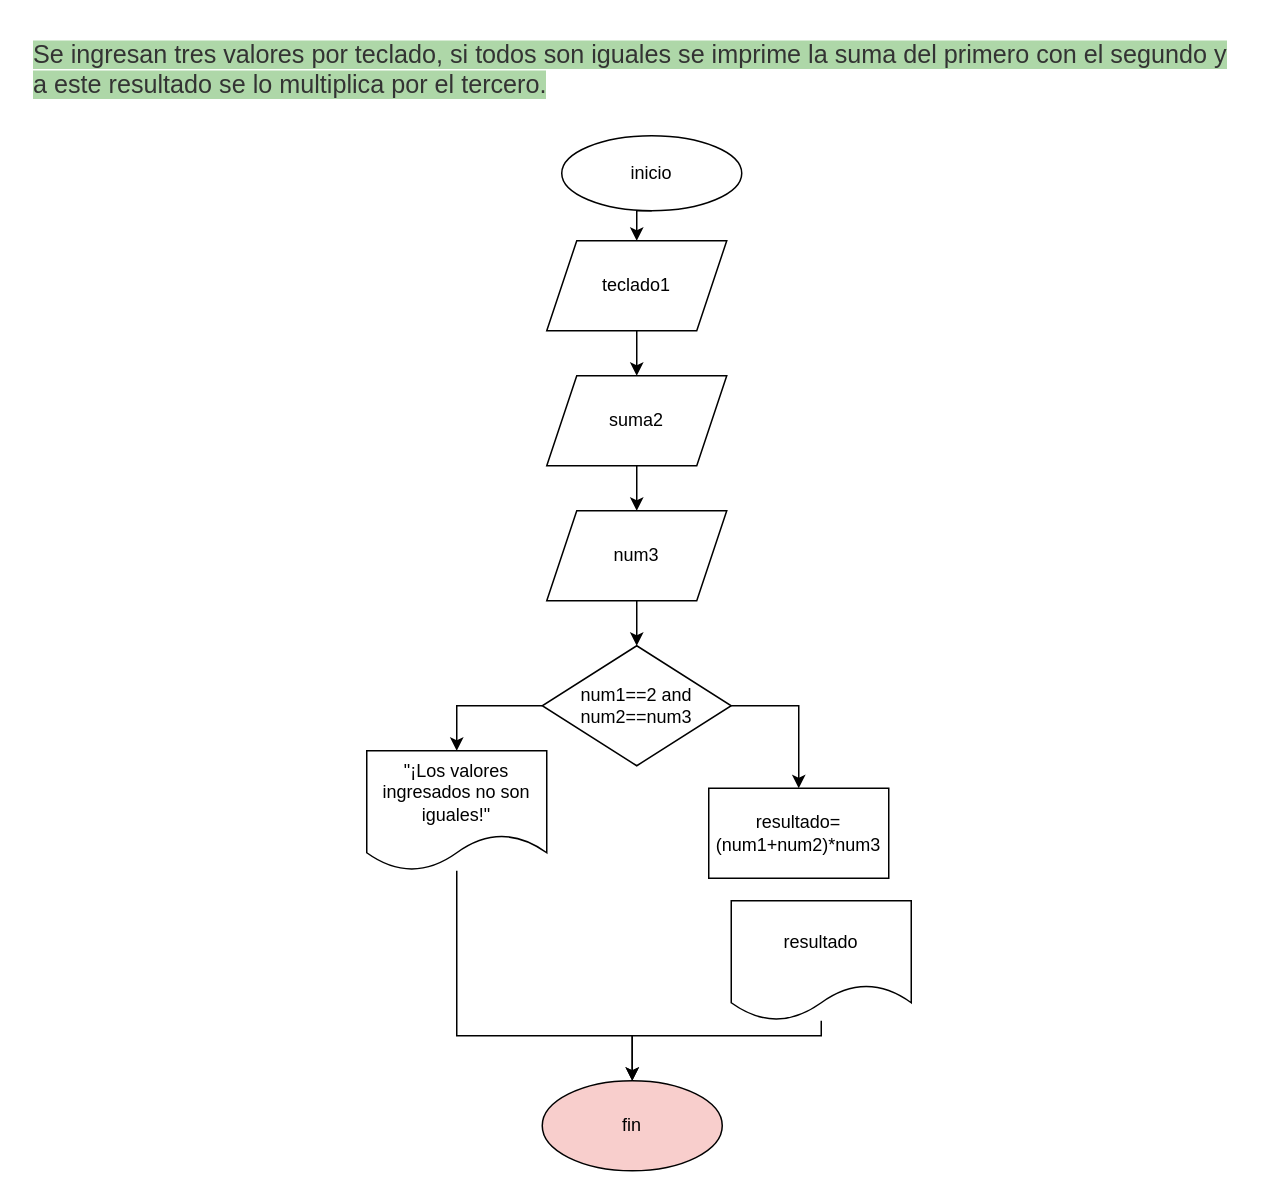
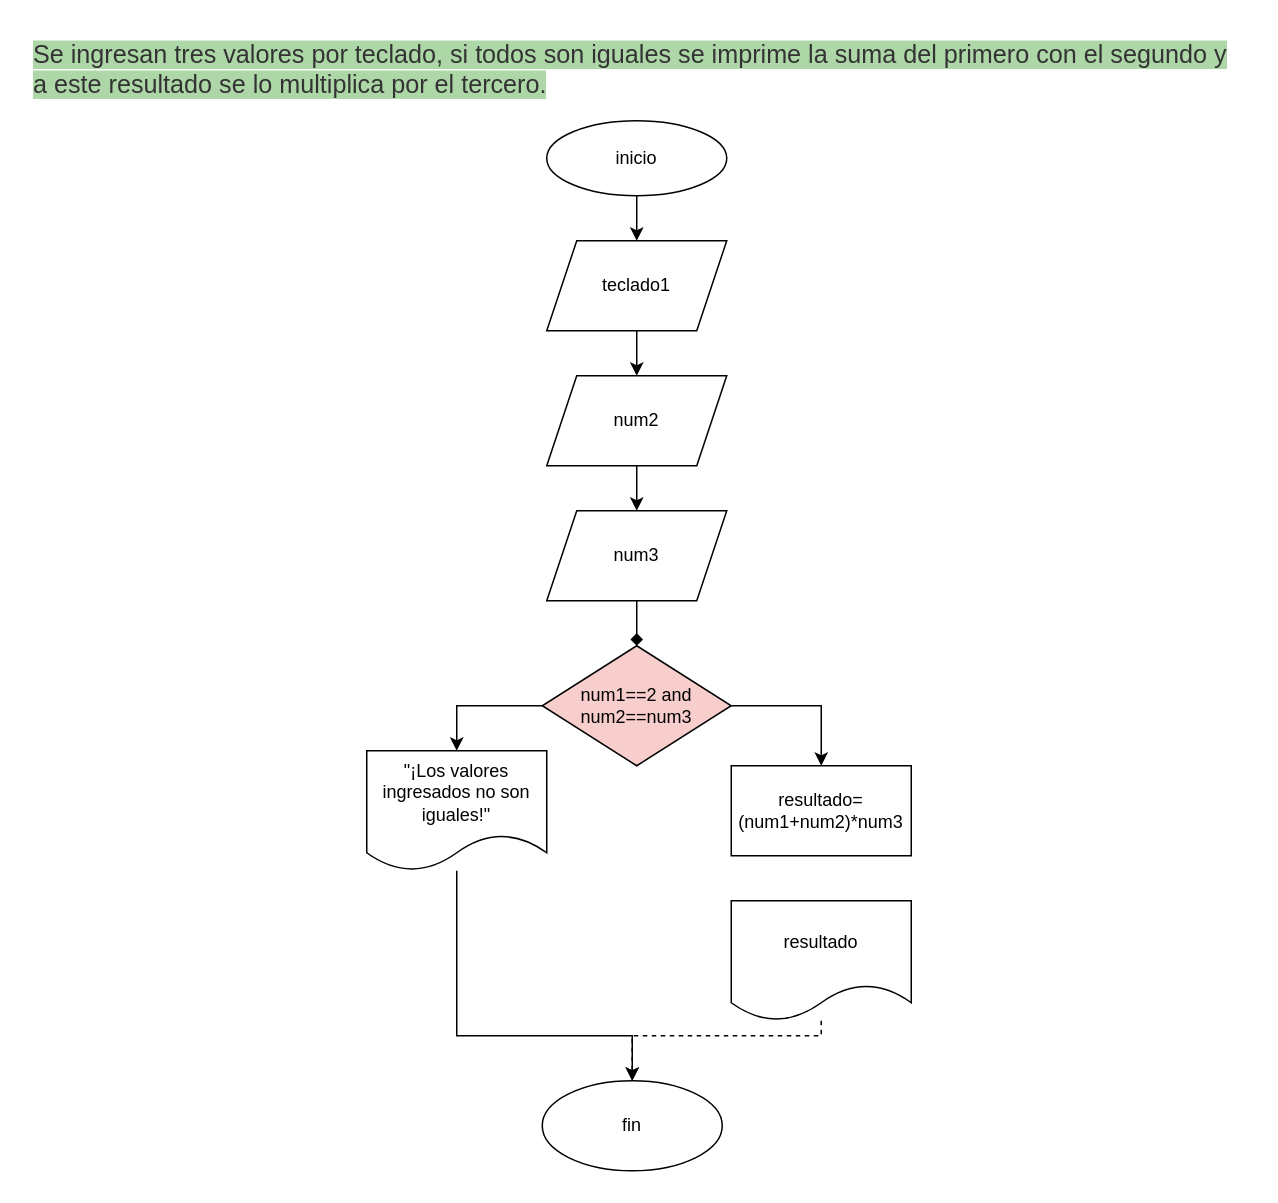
(652, 173) -> (637, 158)
(637, 421) -> (637, 421)
(637, 634) -> (637, 633)
(637, 706) -> (637, 706)
(799, 833) -> (821, 811)
(735, 1036) -> (735, 1036)
(632, 1126) -> (632, 1126)
